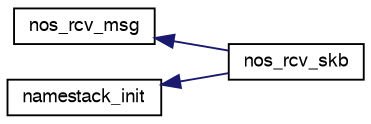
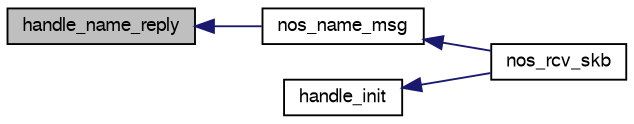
(84, 26) -> (343, 26)
none -> (101, 26)
(84, 98) -> (343, 98)
